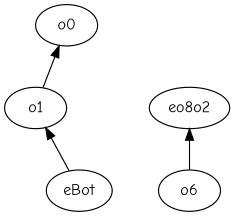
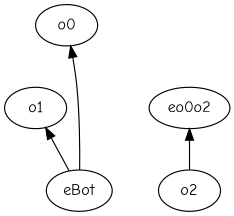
(49, 72) -> (79, 113)
(190, 108) -> (190, 108)
(190, 191) -> (190, 191)
